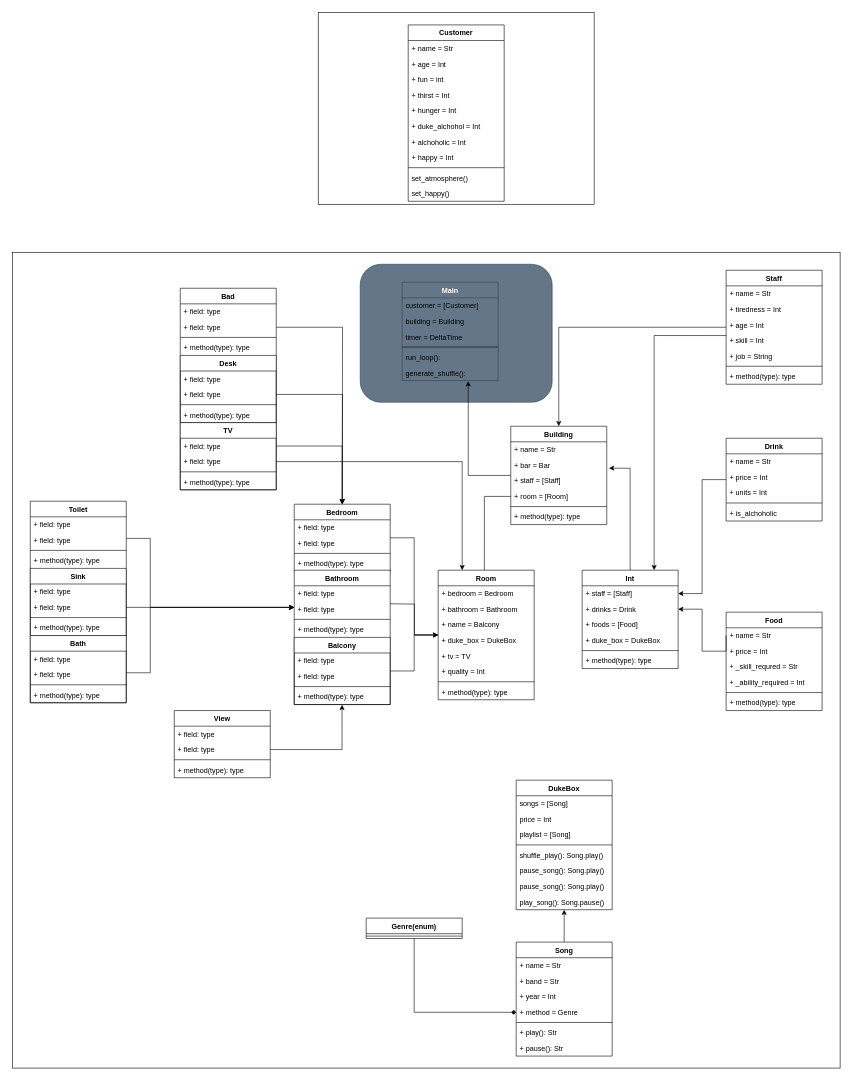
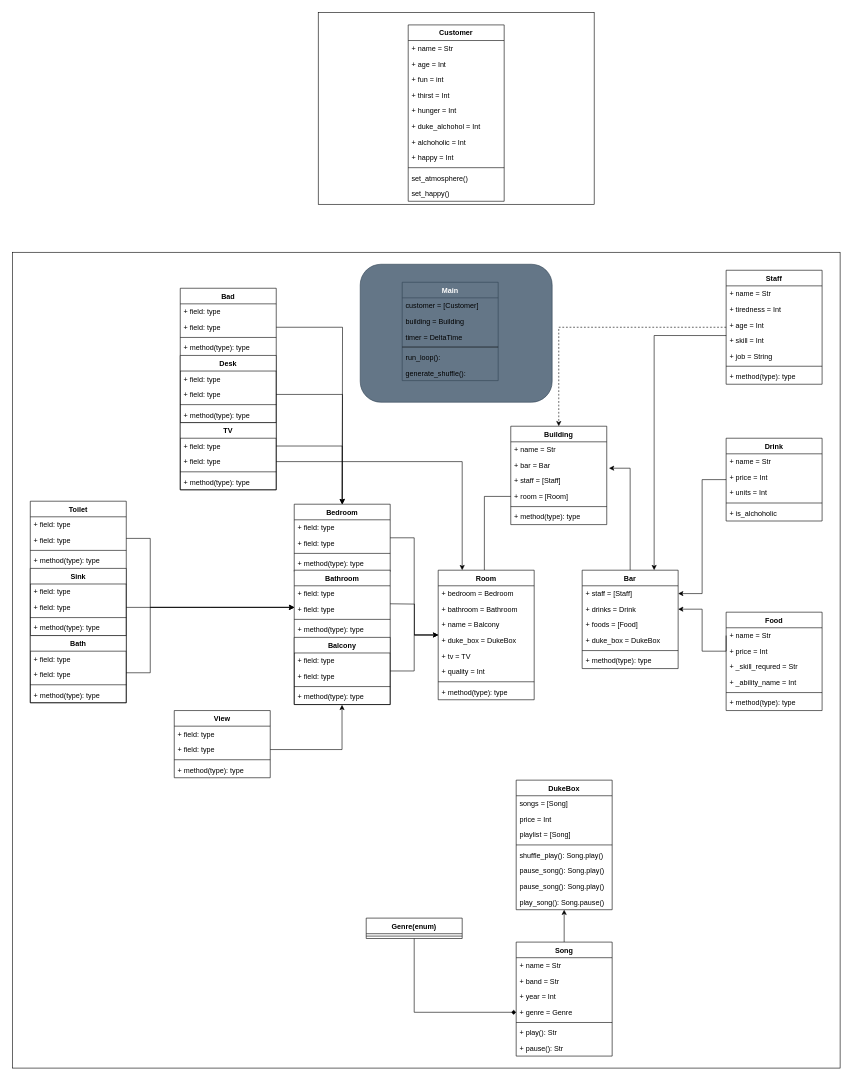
(594, 327) -> (594, 327)
(468, 457) -> none
(630, 578) -> (630, 578)
(773, 683) -> (766, 683)
(549, 1013) -> (547, 1013)
